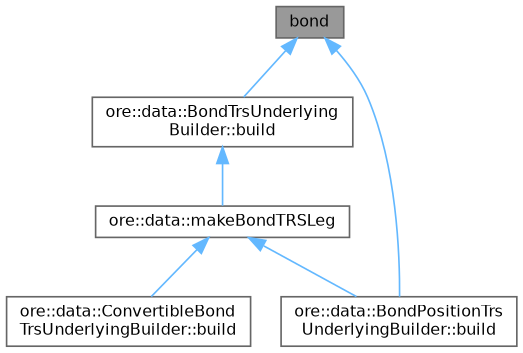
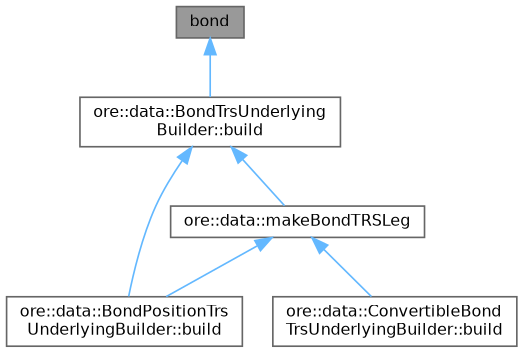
(388, 167) -> (148, 226)
